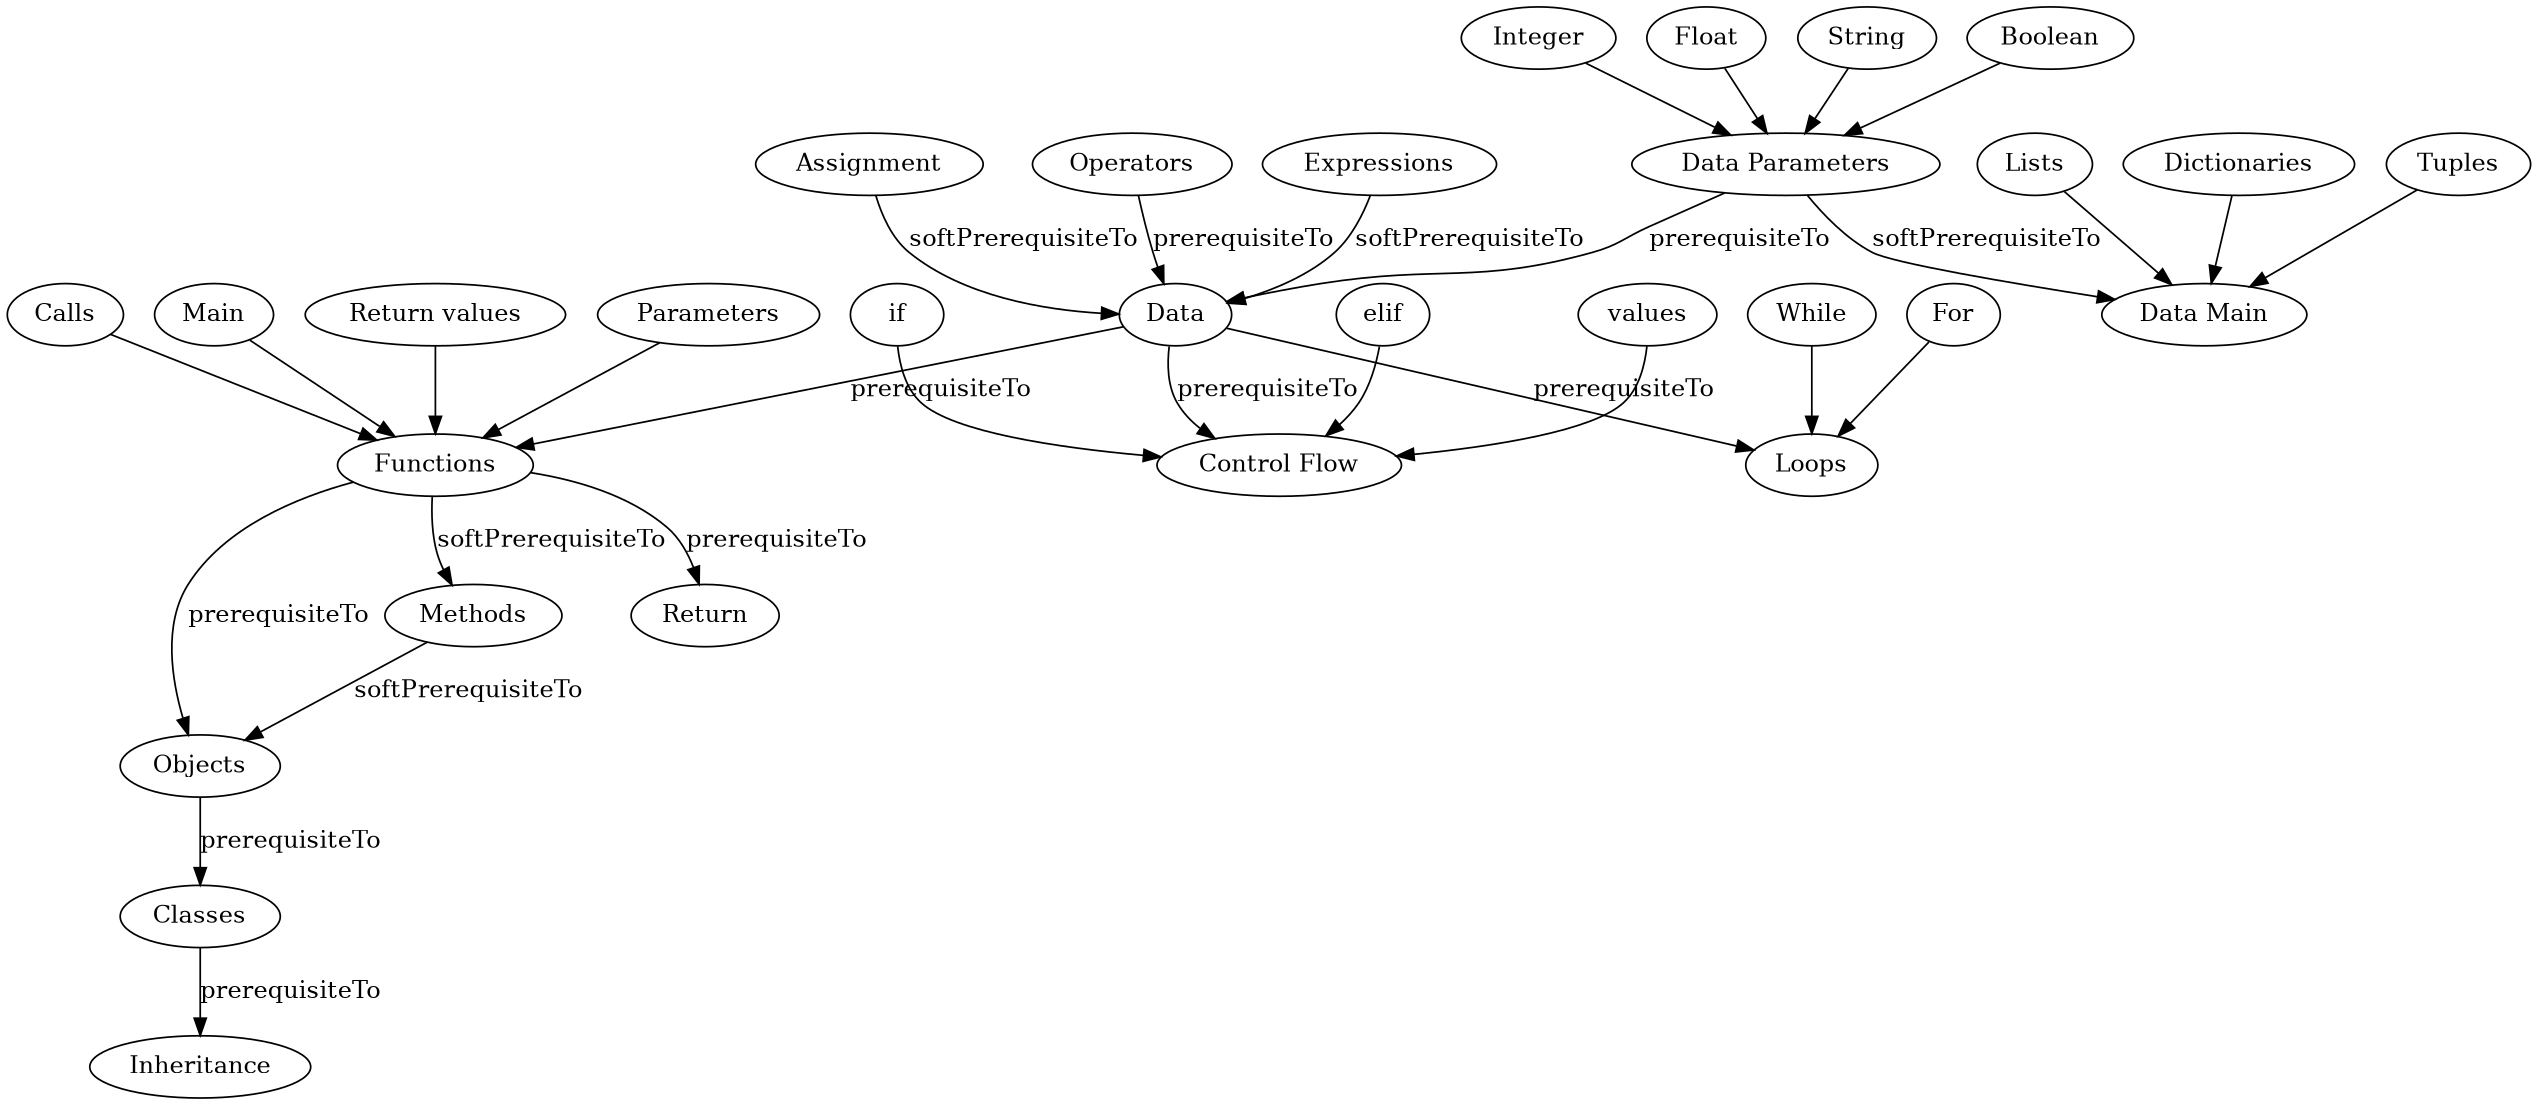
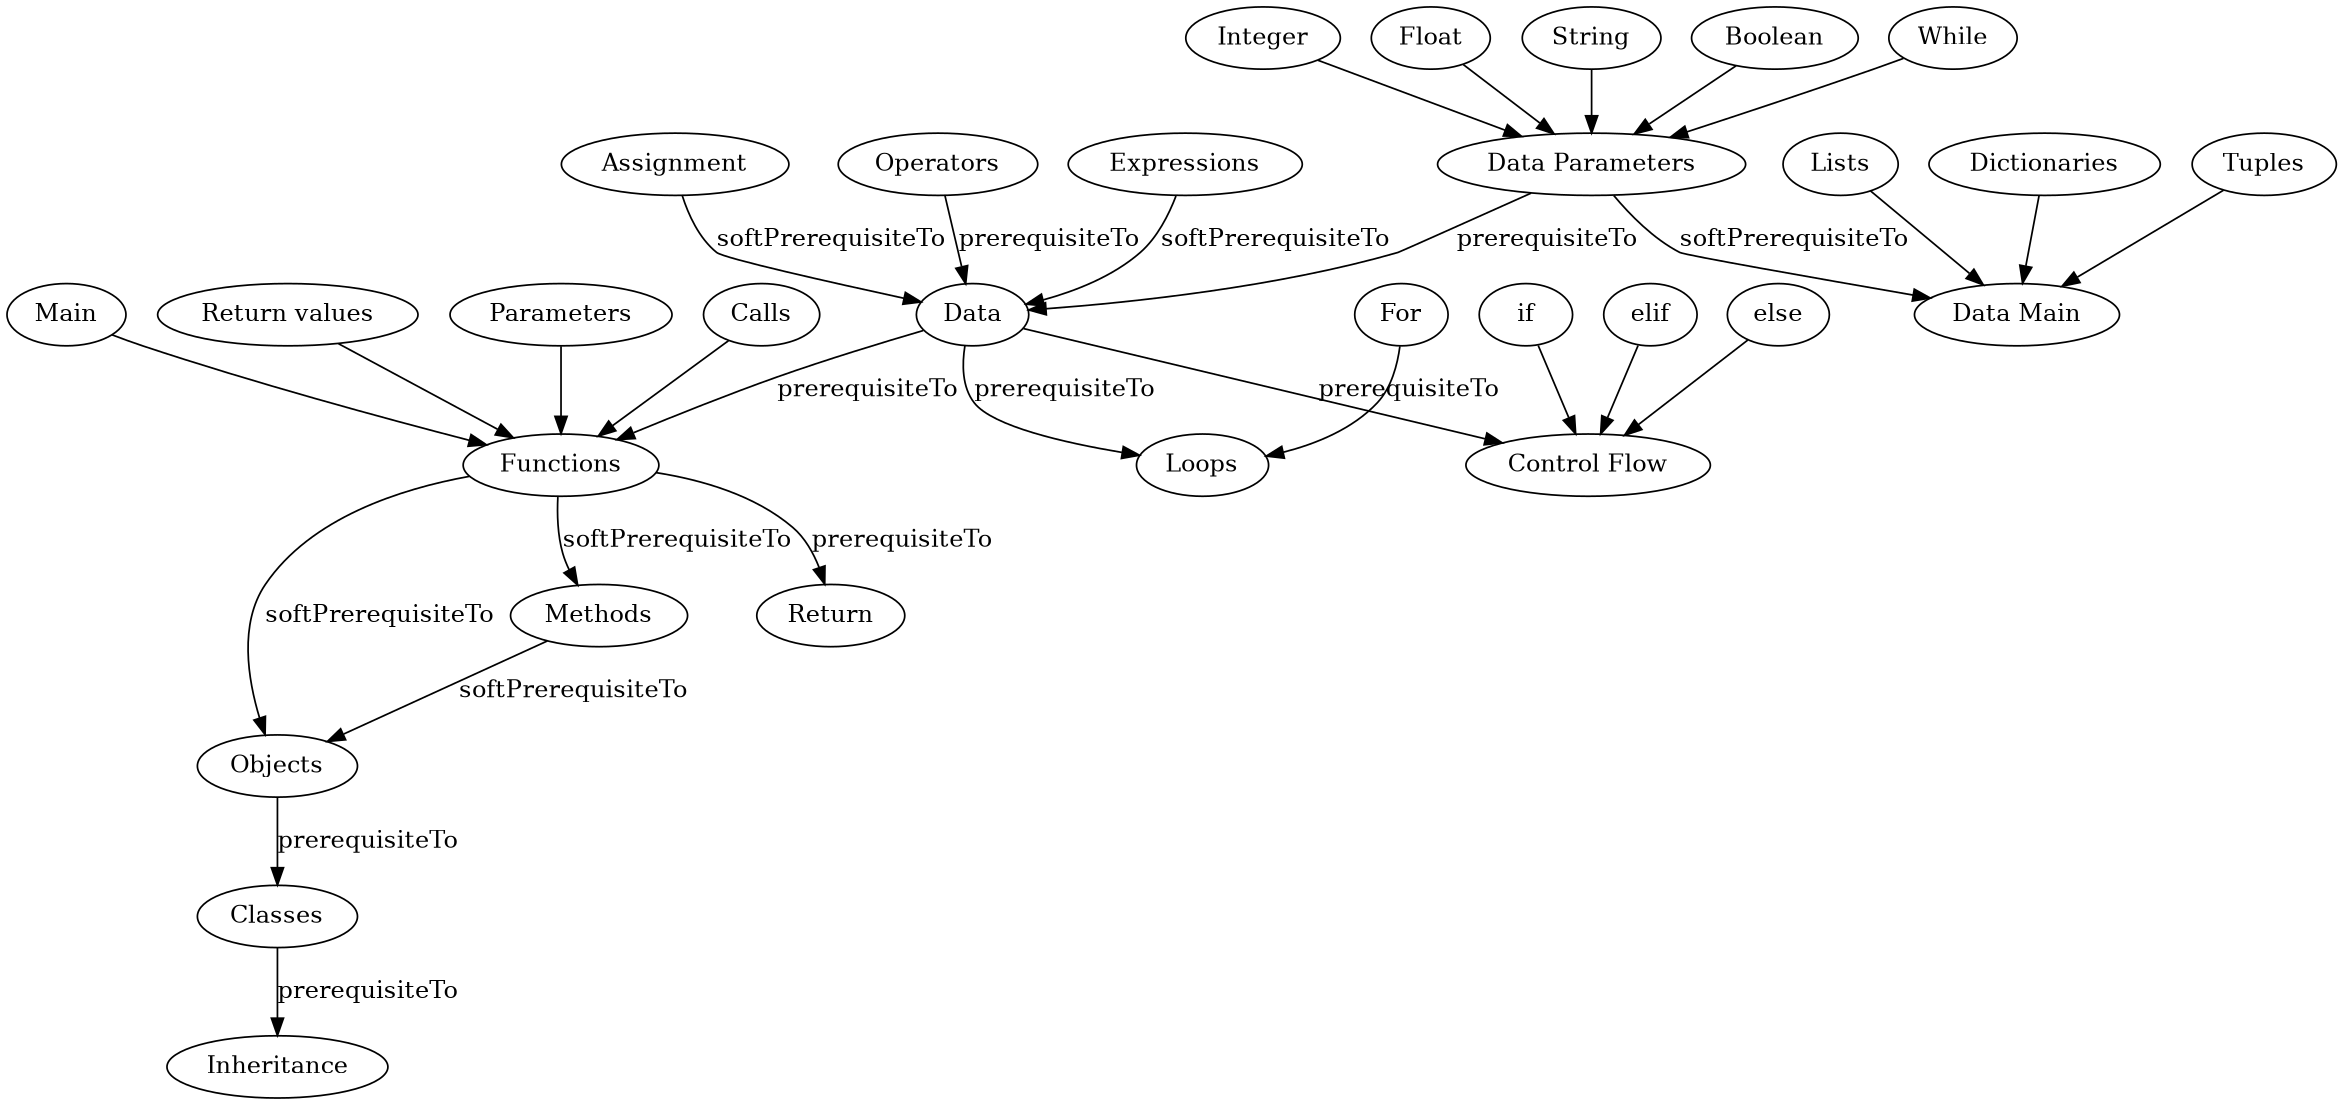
(1648, 315) -> (1778, 315)
(1812, 381) -> (1795, 96)
(279, 616) -> (380, 616)
